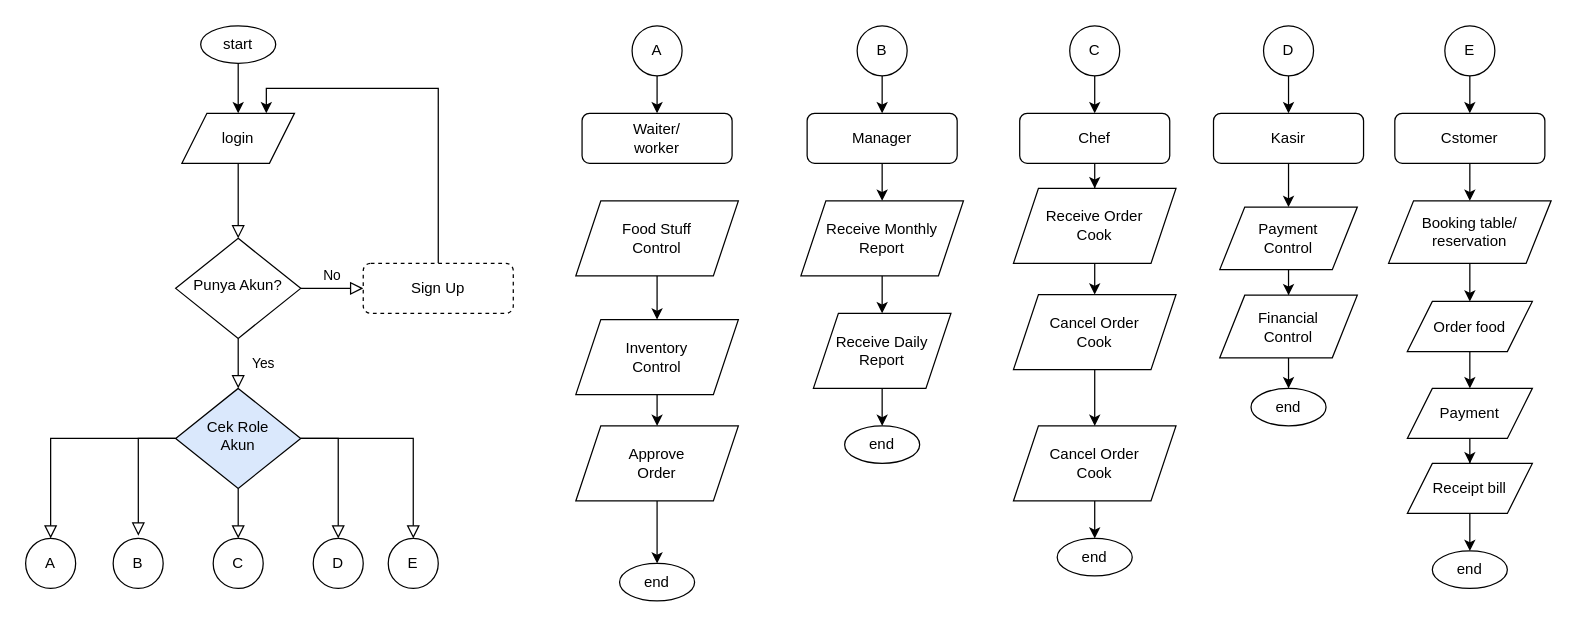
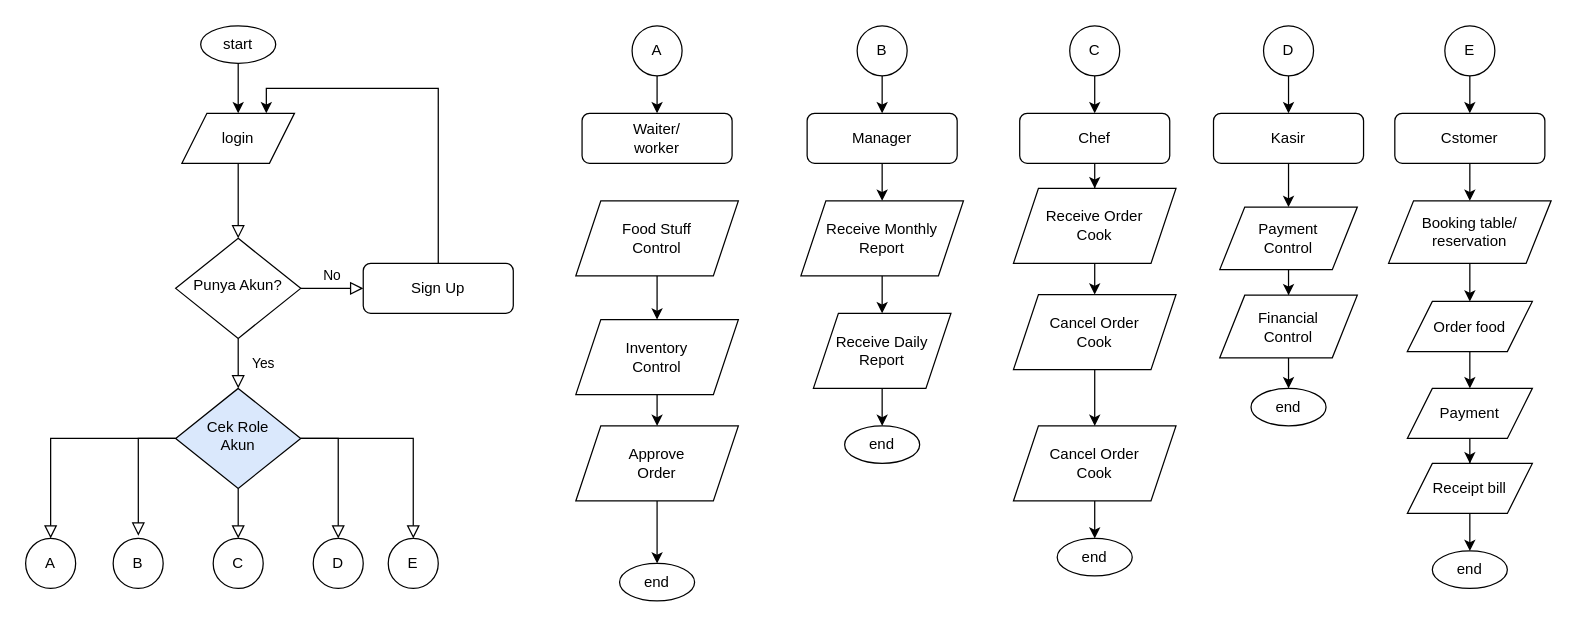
(438, 288) -> (438, 288)
